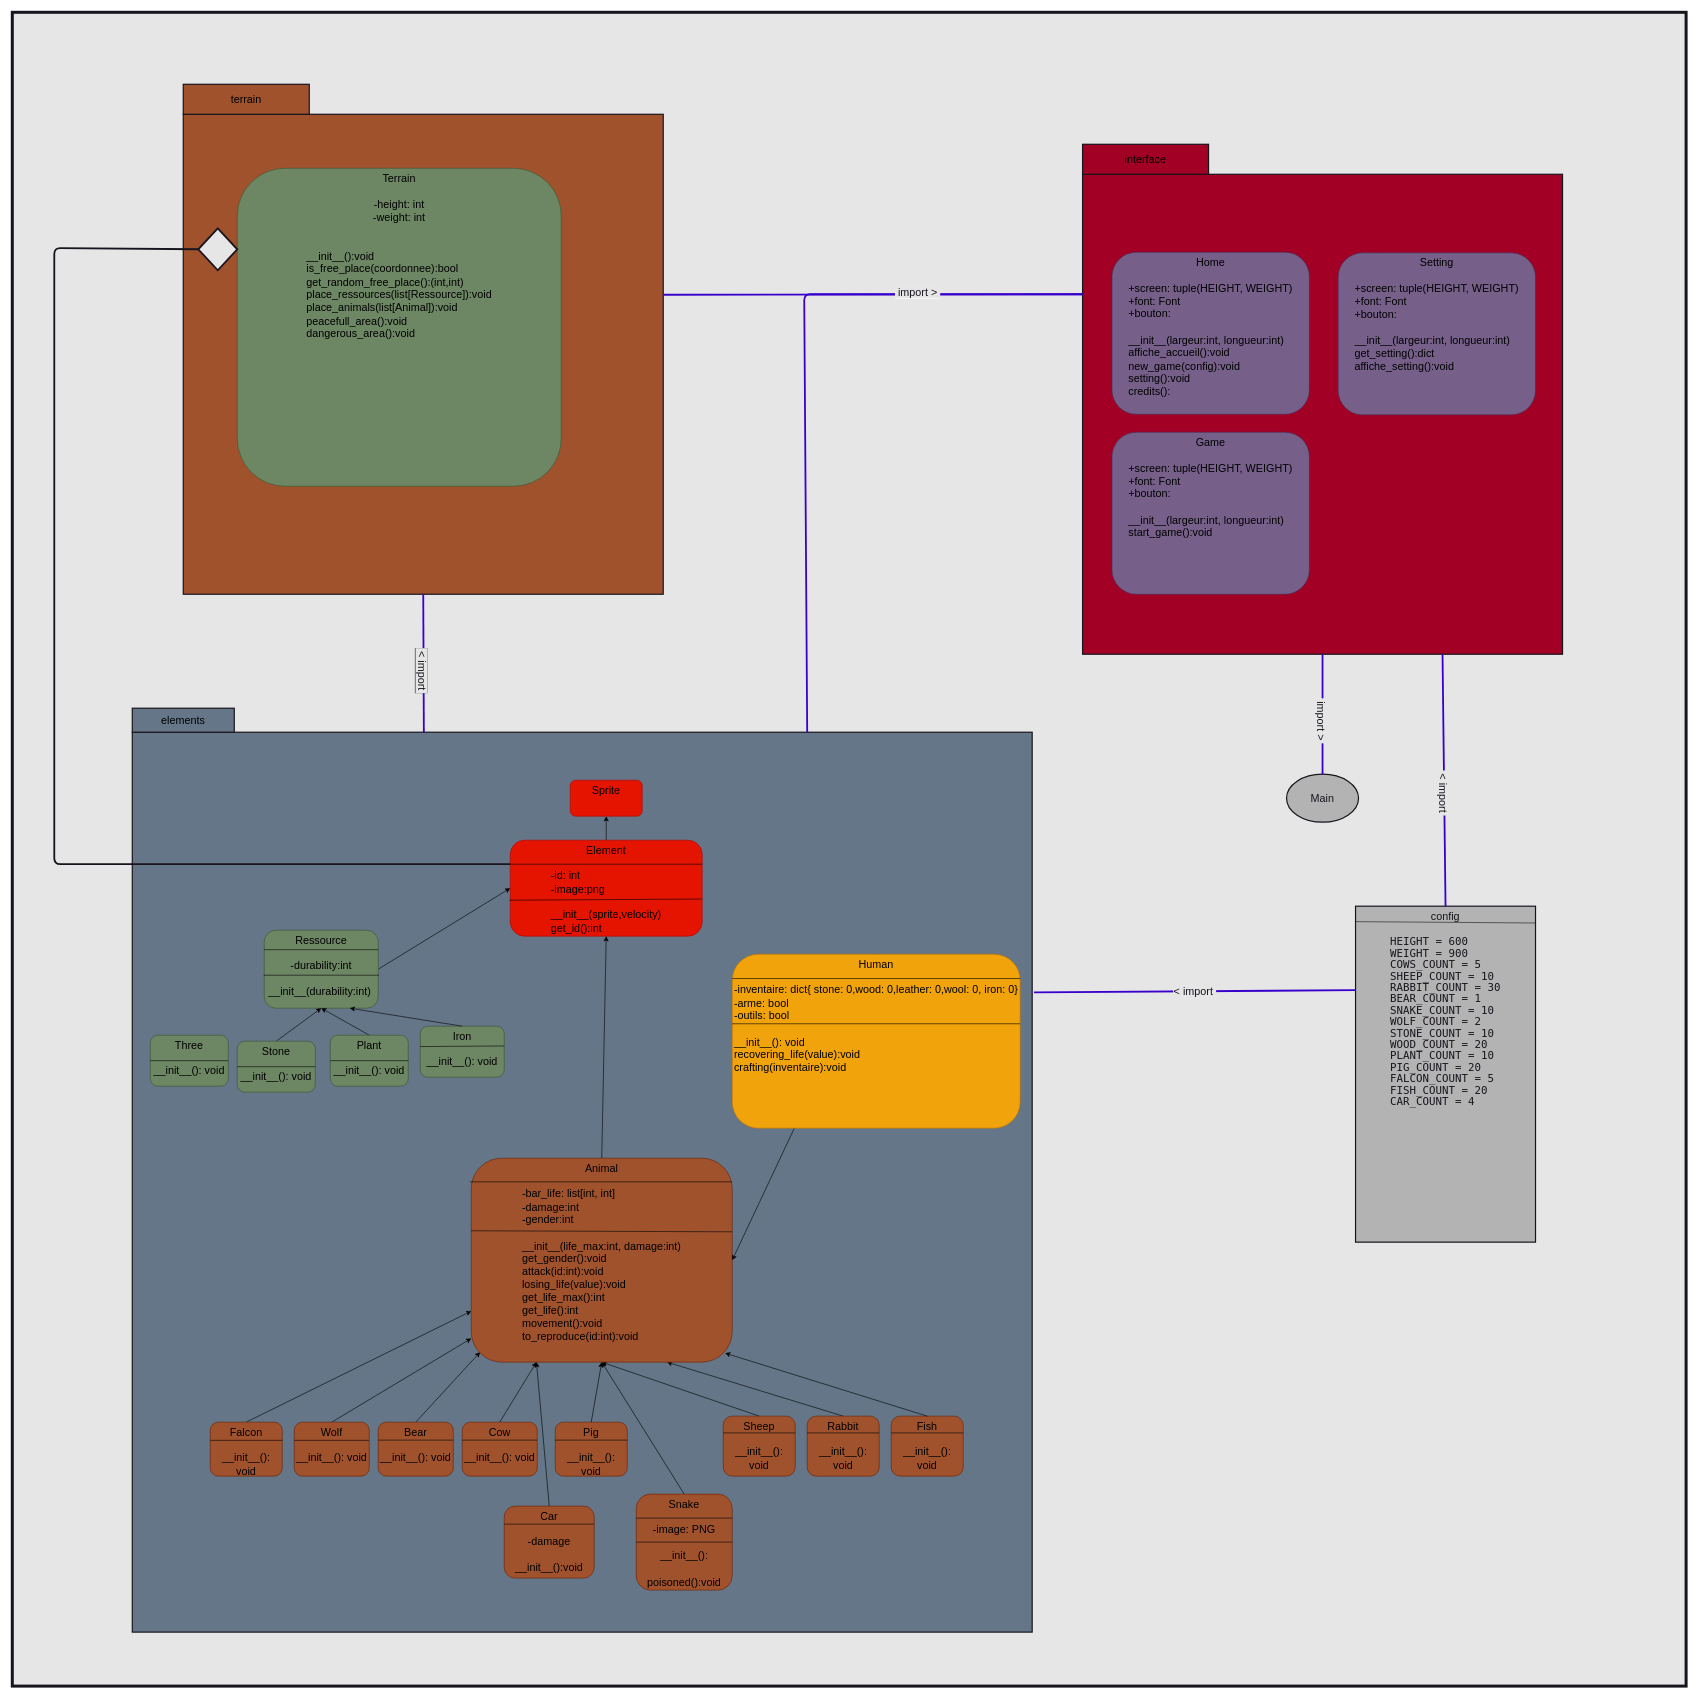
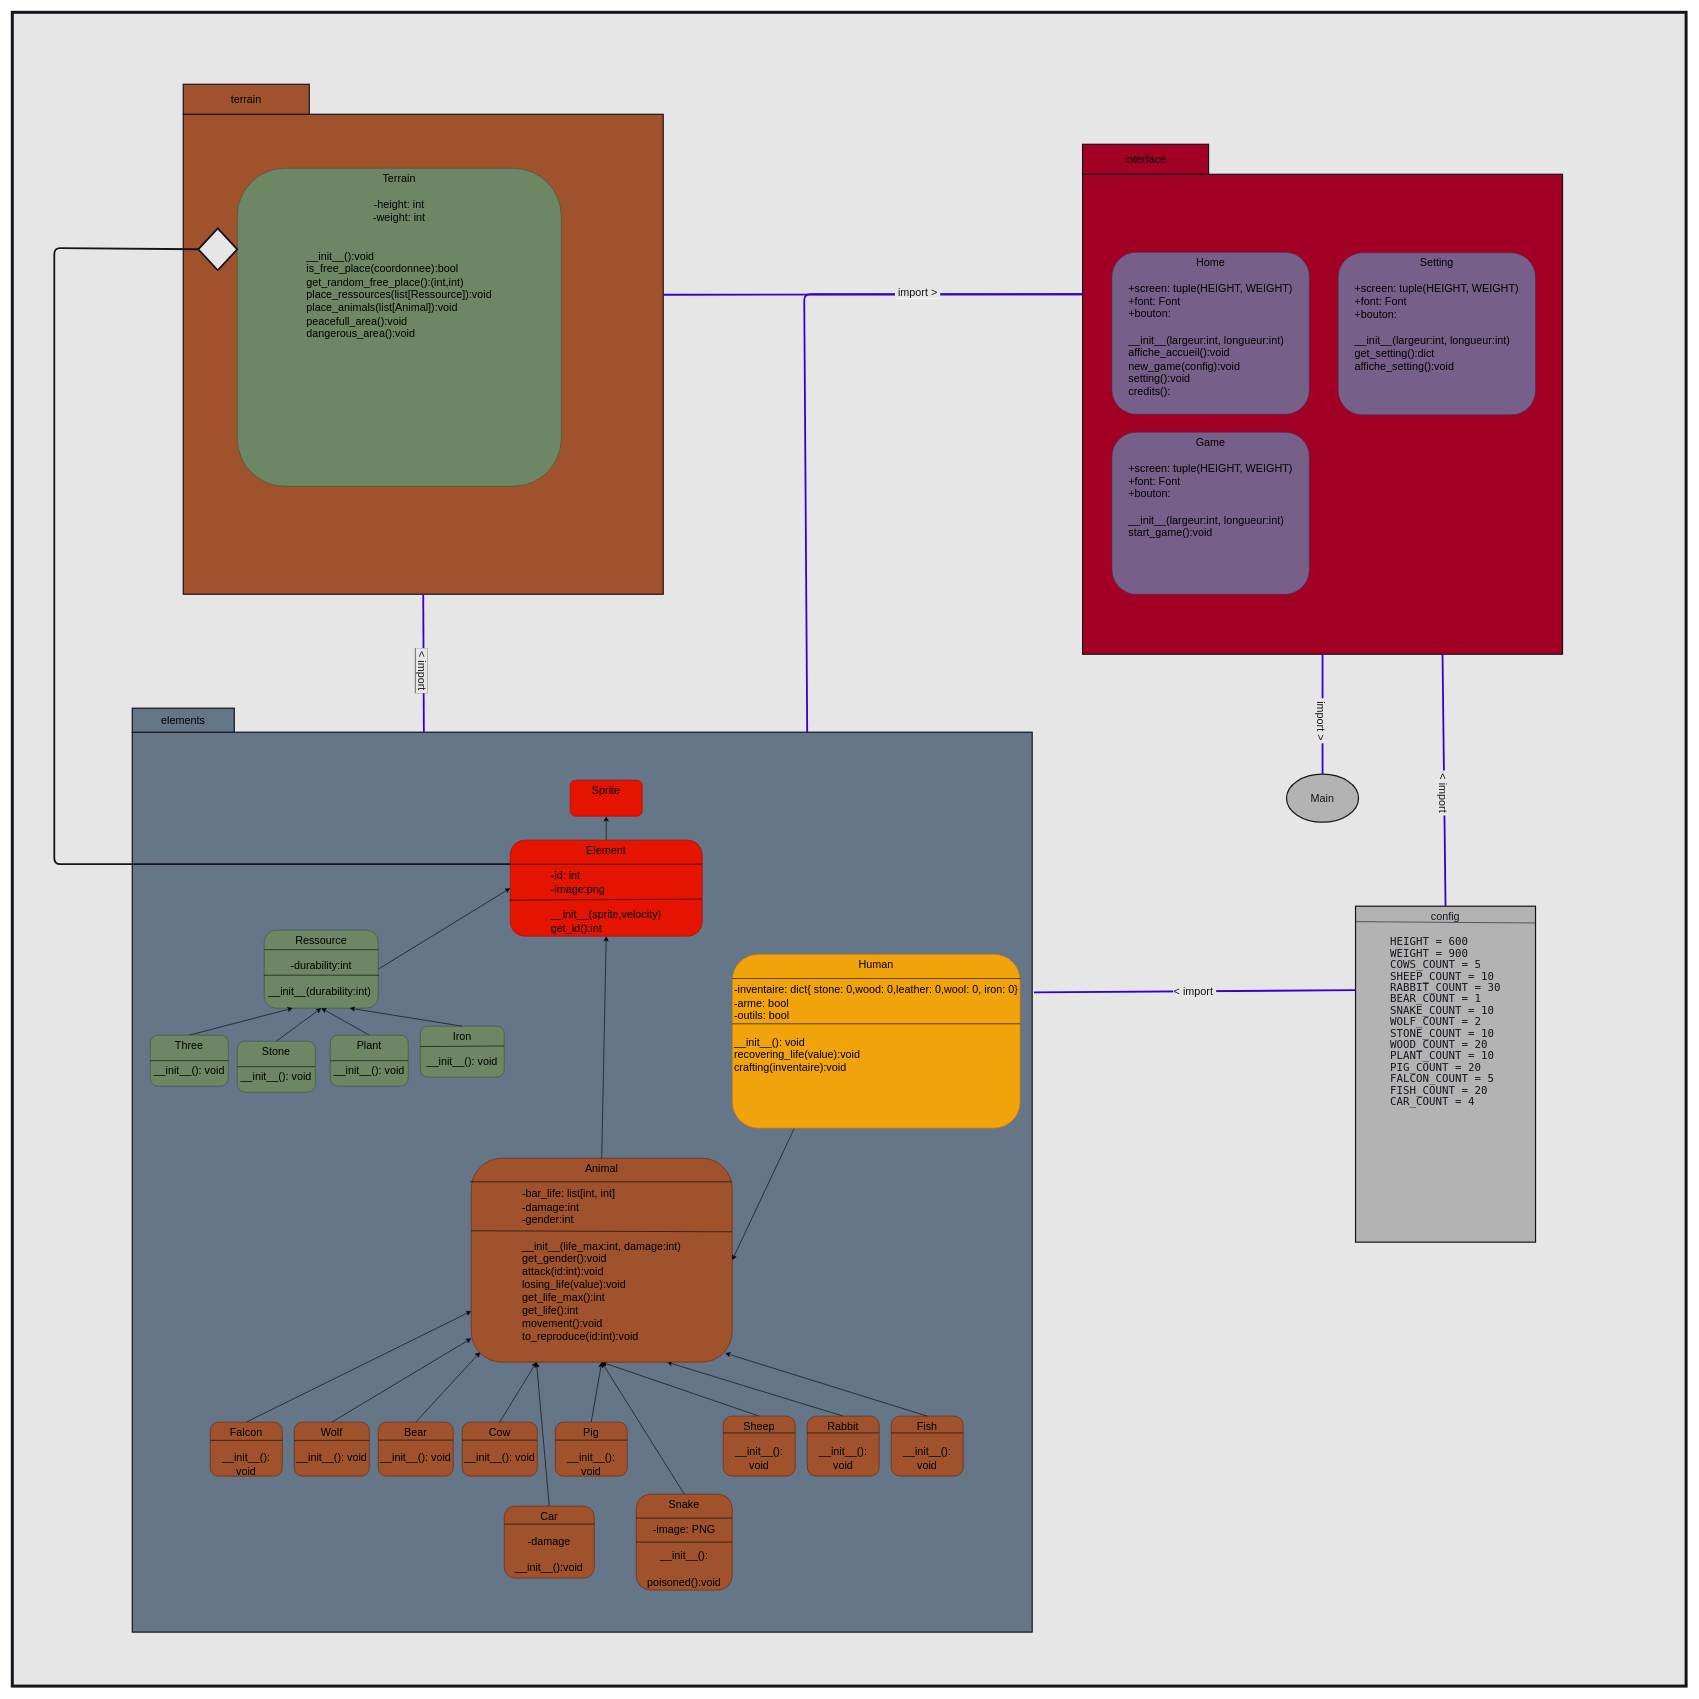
none -> (241, 1022)
